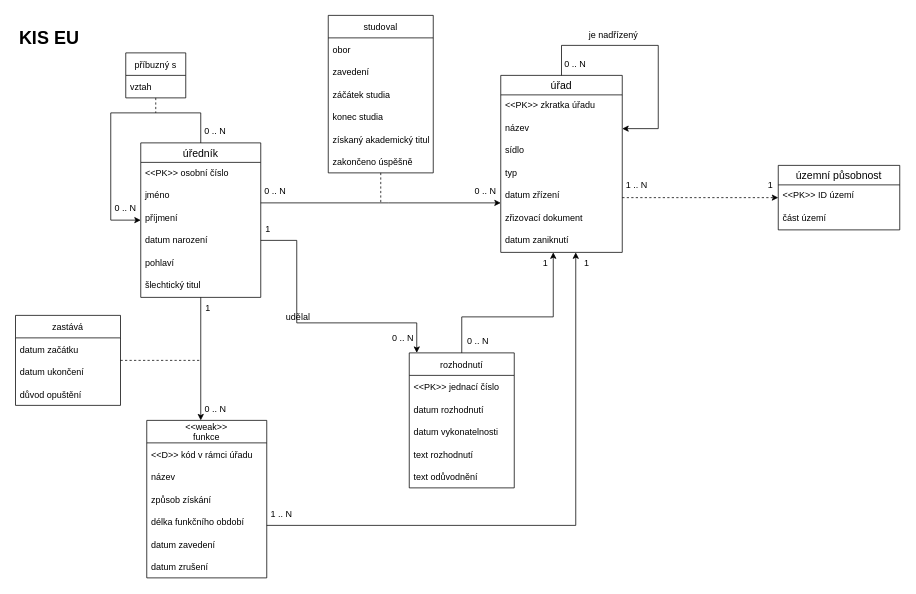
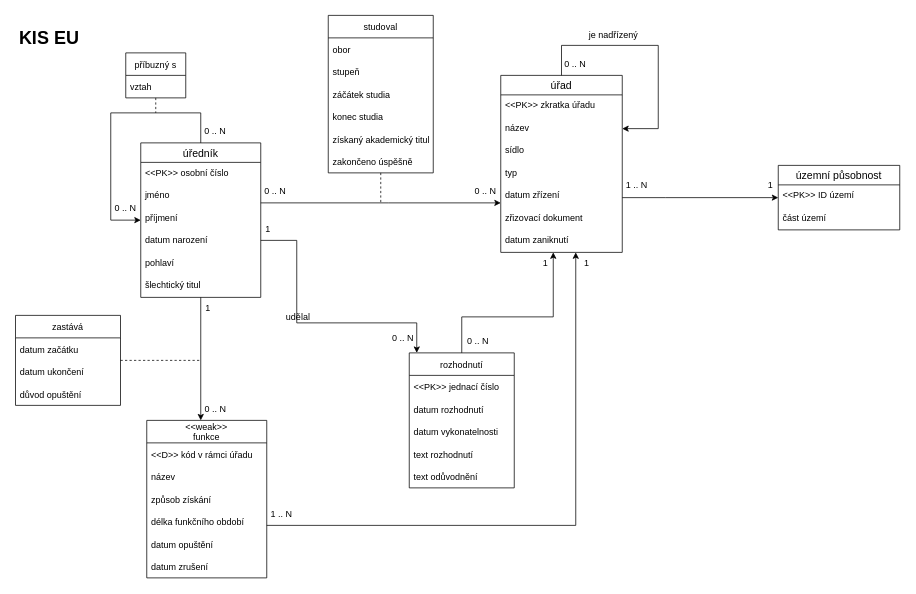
(352, 72) -> (347, 72)
(698, 198) -> (698, 198)
(185, 545) -> (185, 545)
